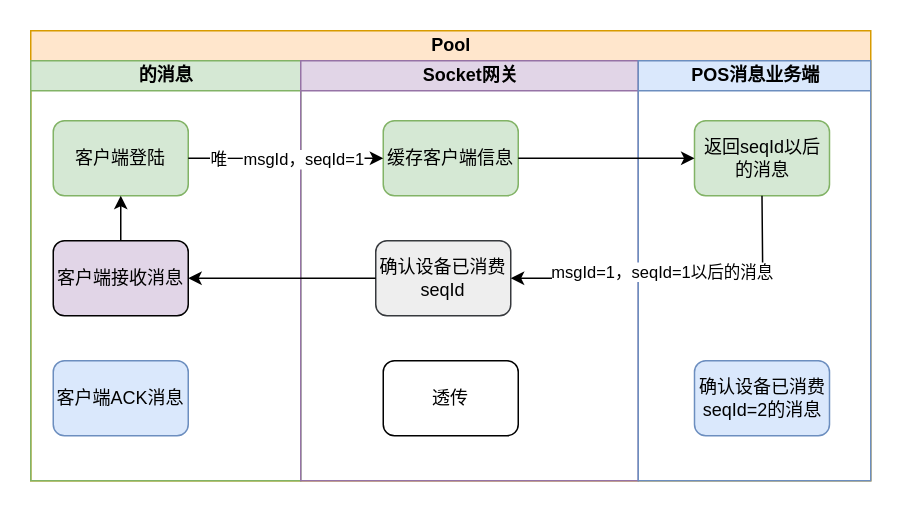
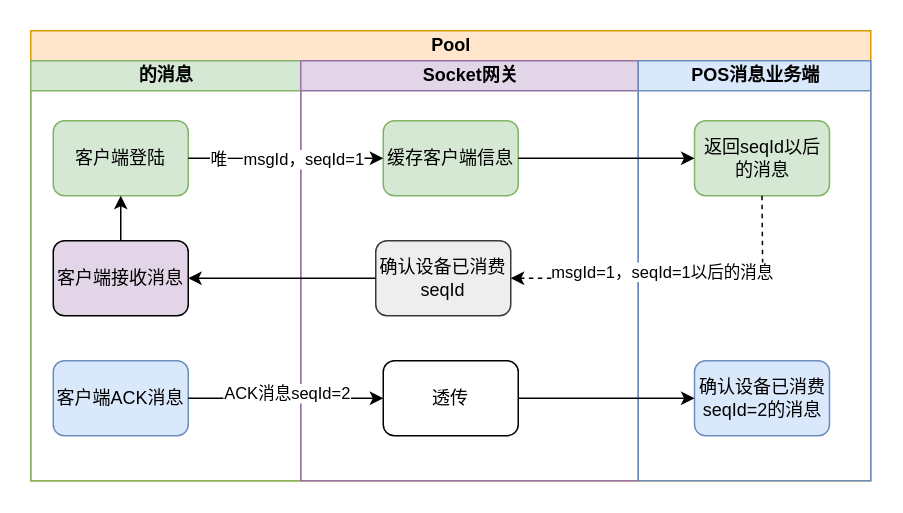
(762, 229) -> (762, 229)
none -> (259, 398)
none -> (602, 398)
